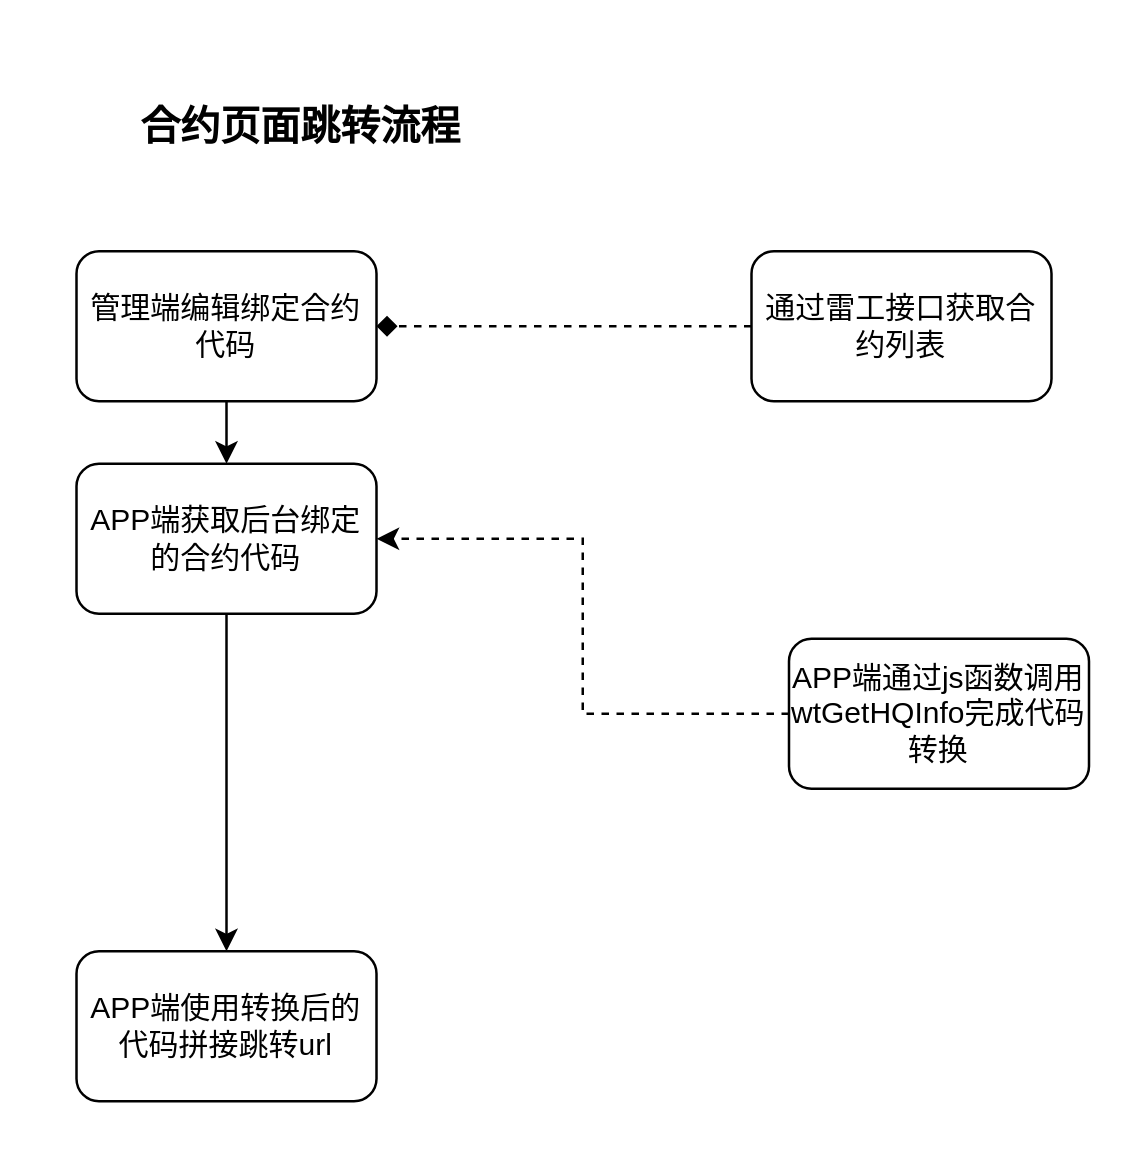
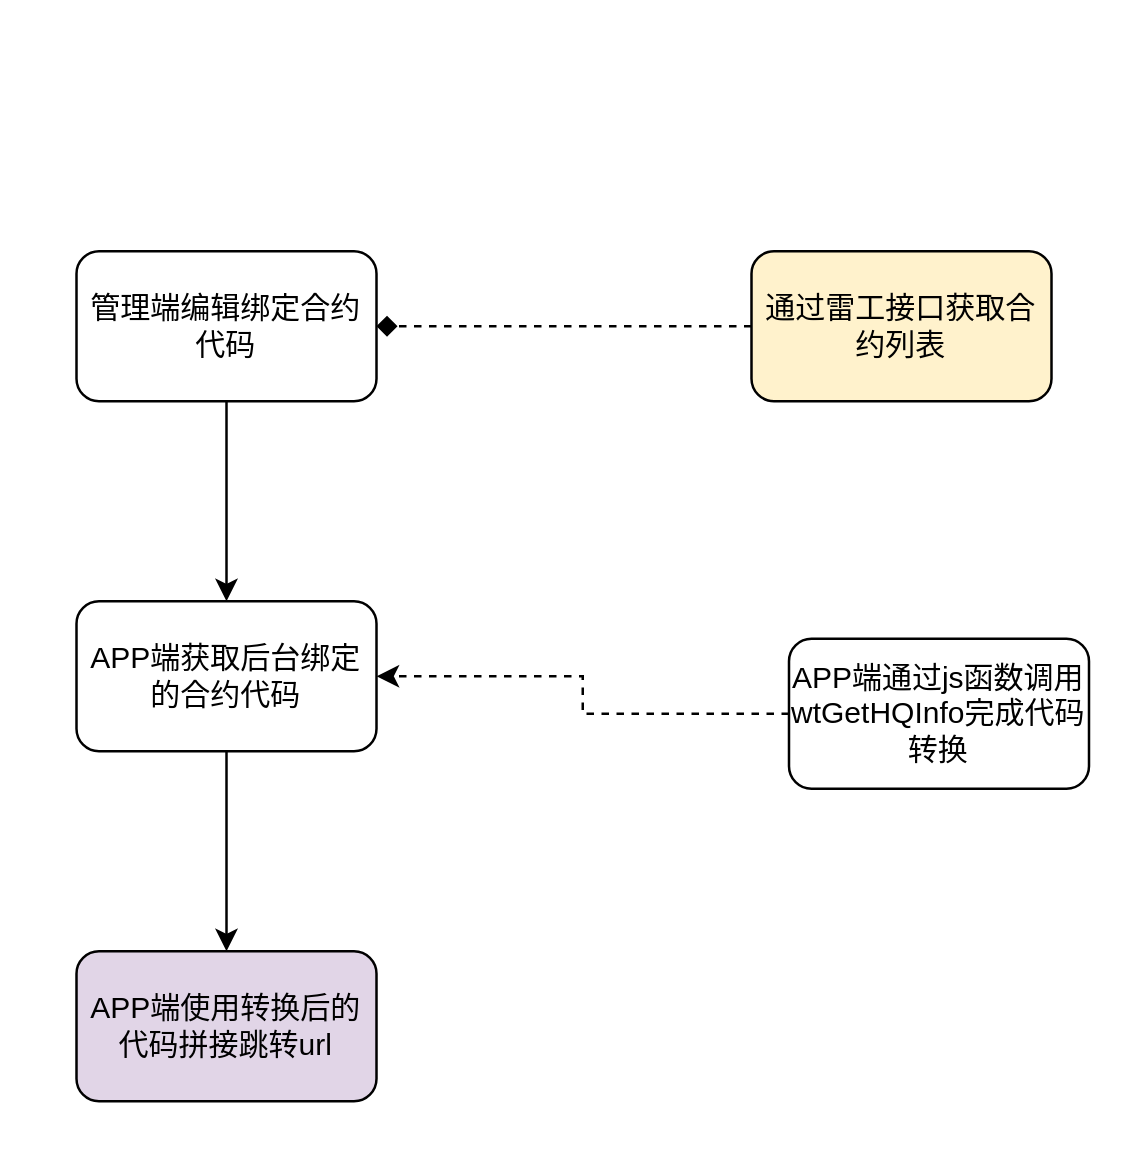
(301, 126) -> none
(901, 326) -> (901, 326)
(226, 539) -> (226, 676)
(226, 1026) -> (226, 1026)
